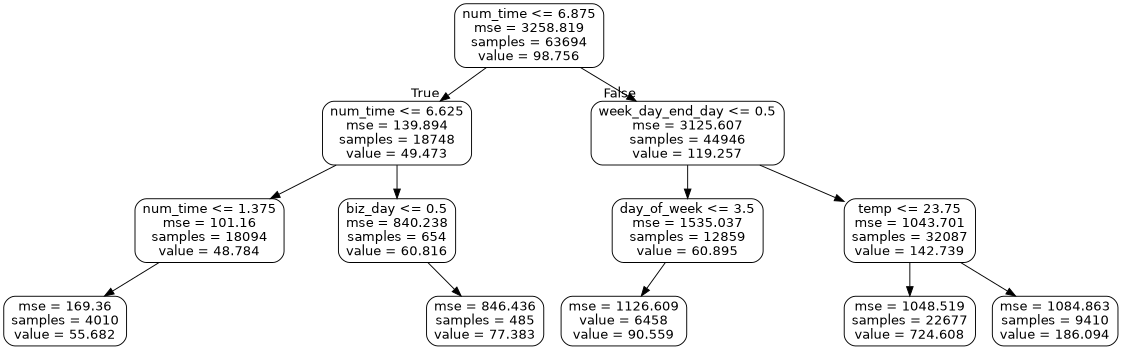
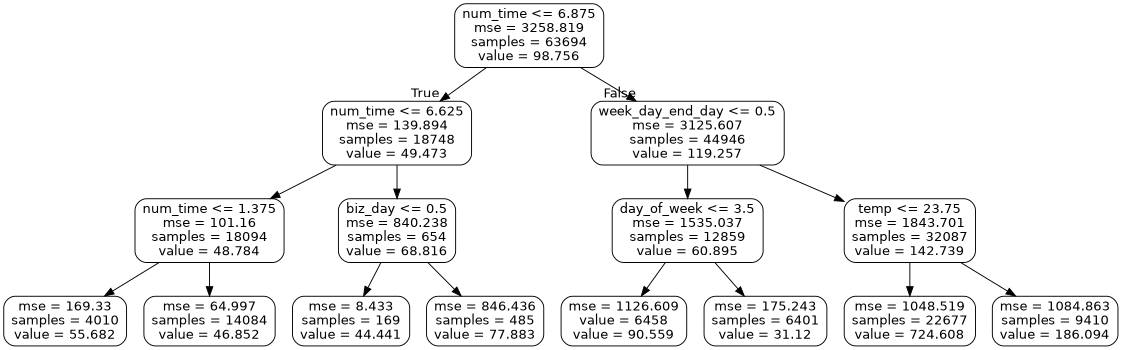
(397, 231) -> (397, 231)
(910, 231) -> (910, 231)
(65, 321) -> (65, 321)
none -> (210, 321)
none -> (351, 321)
(485, 321) -> (485, 321)
none -> (765, 321)
